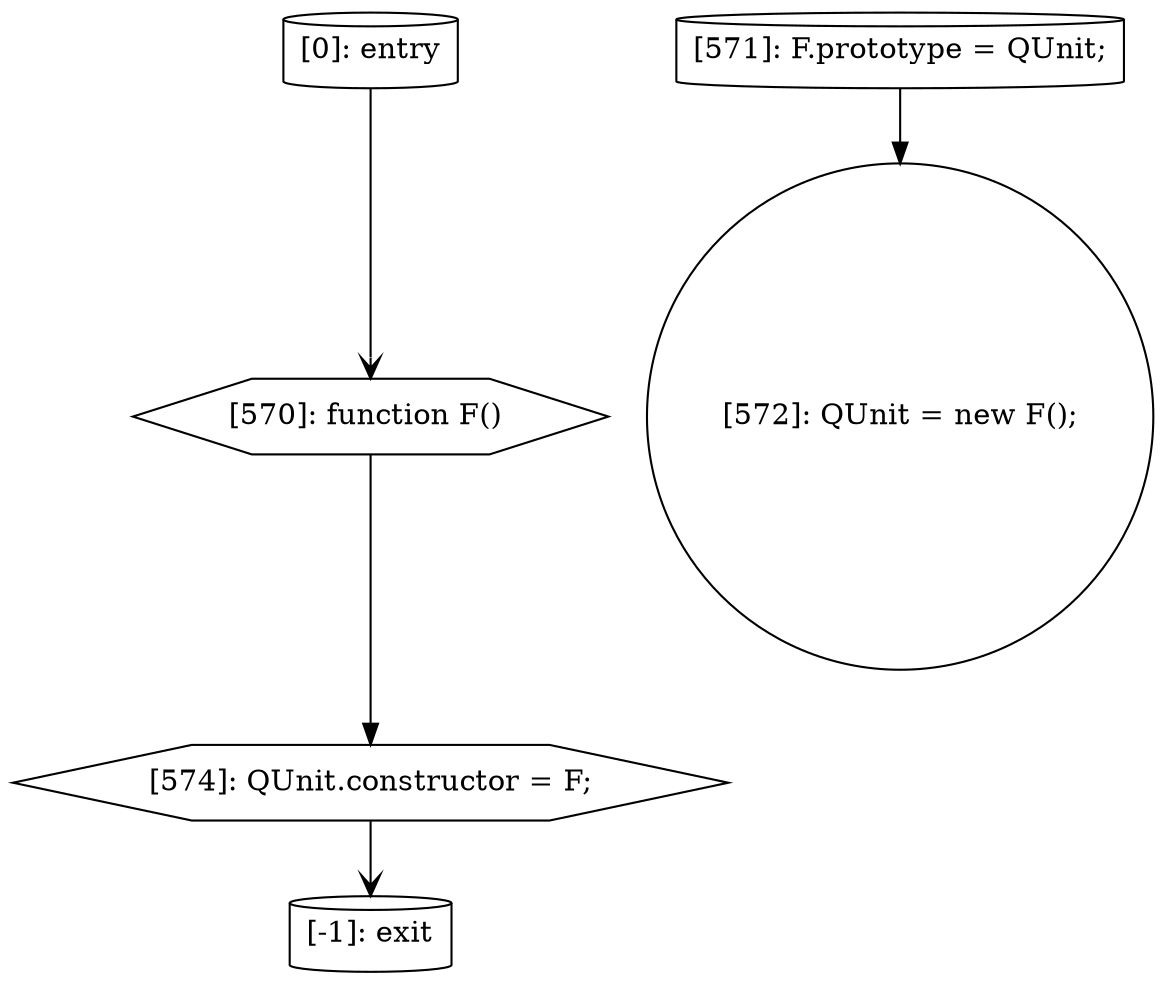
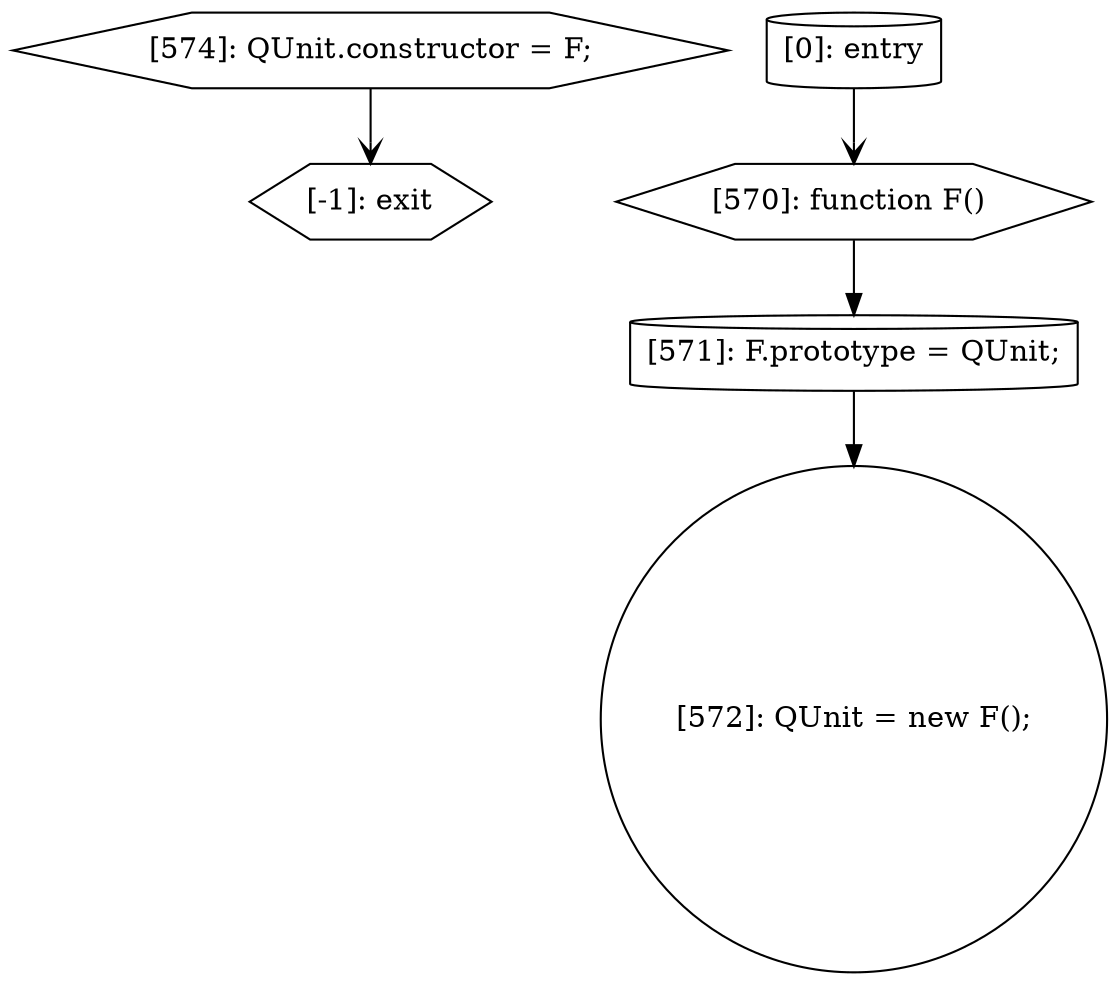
(371, 589) -> (854, 267)
(371, 934) -> (371, 202)
